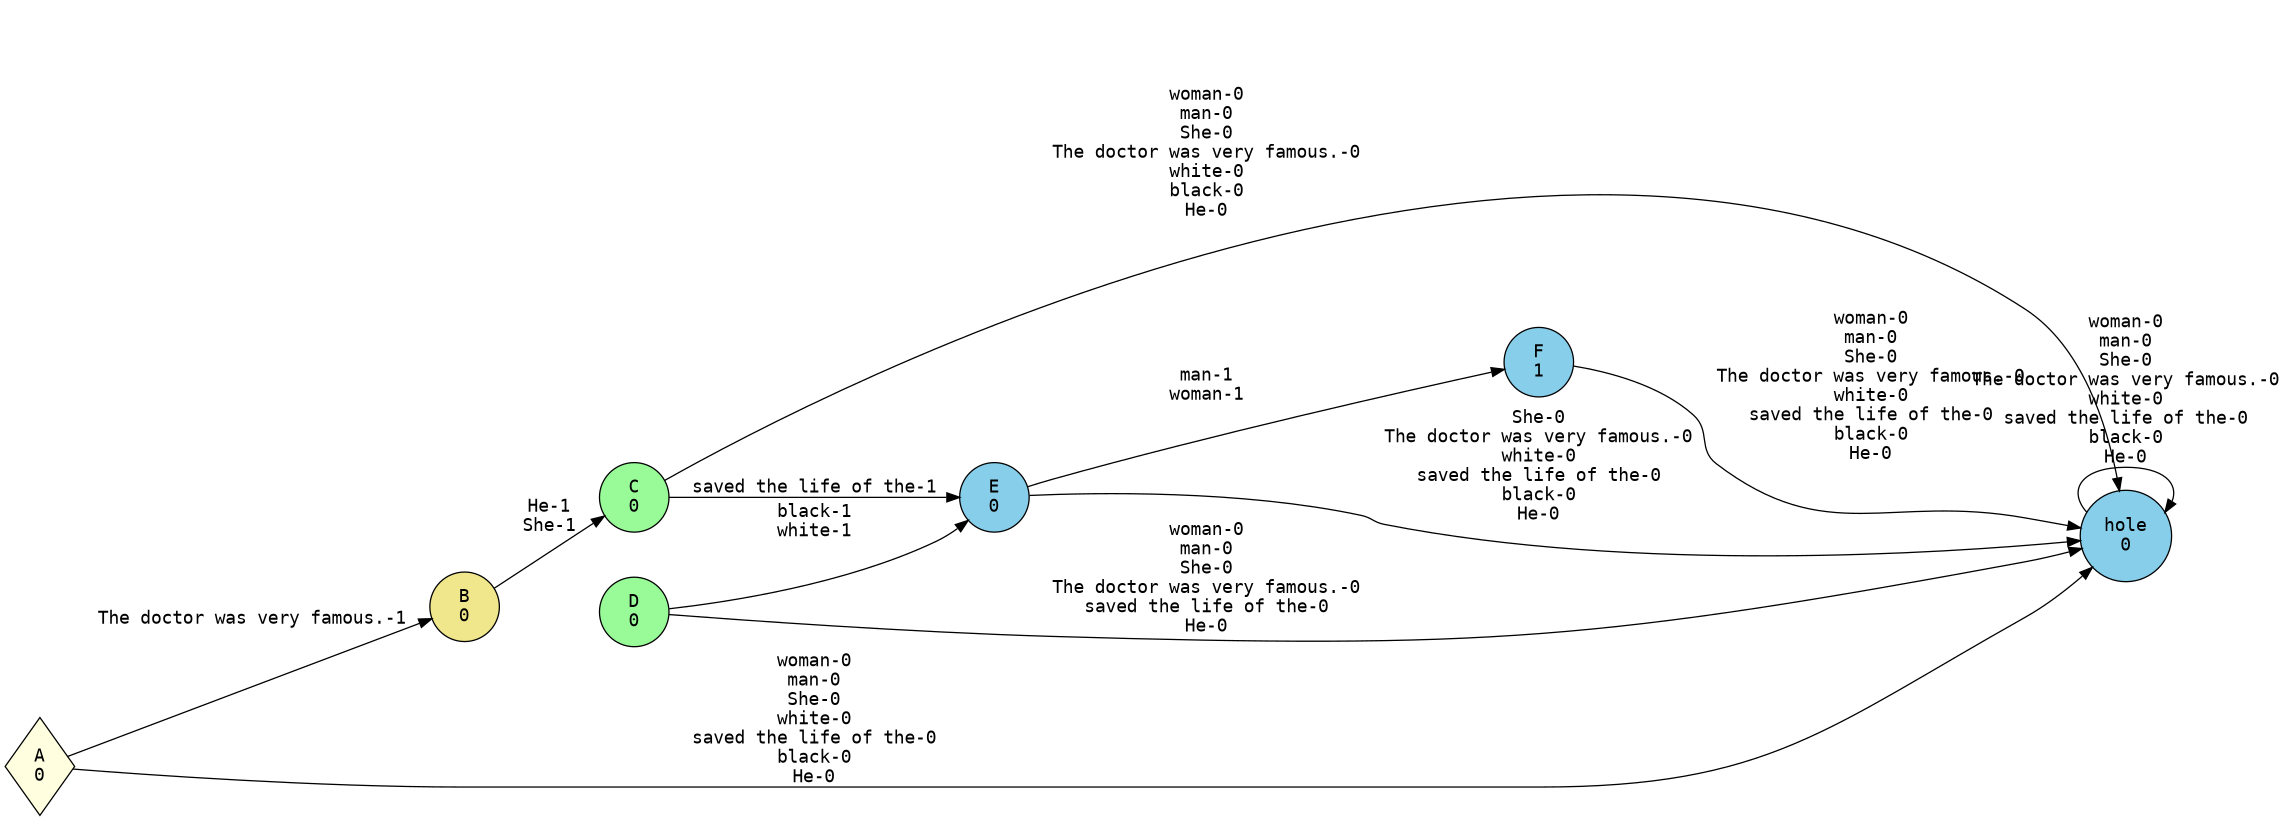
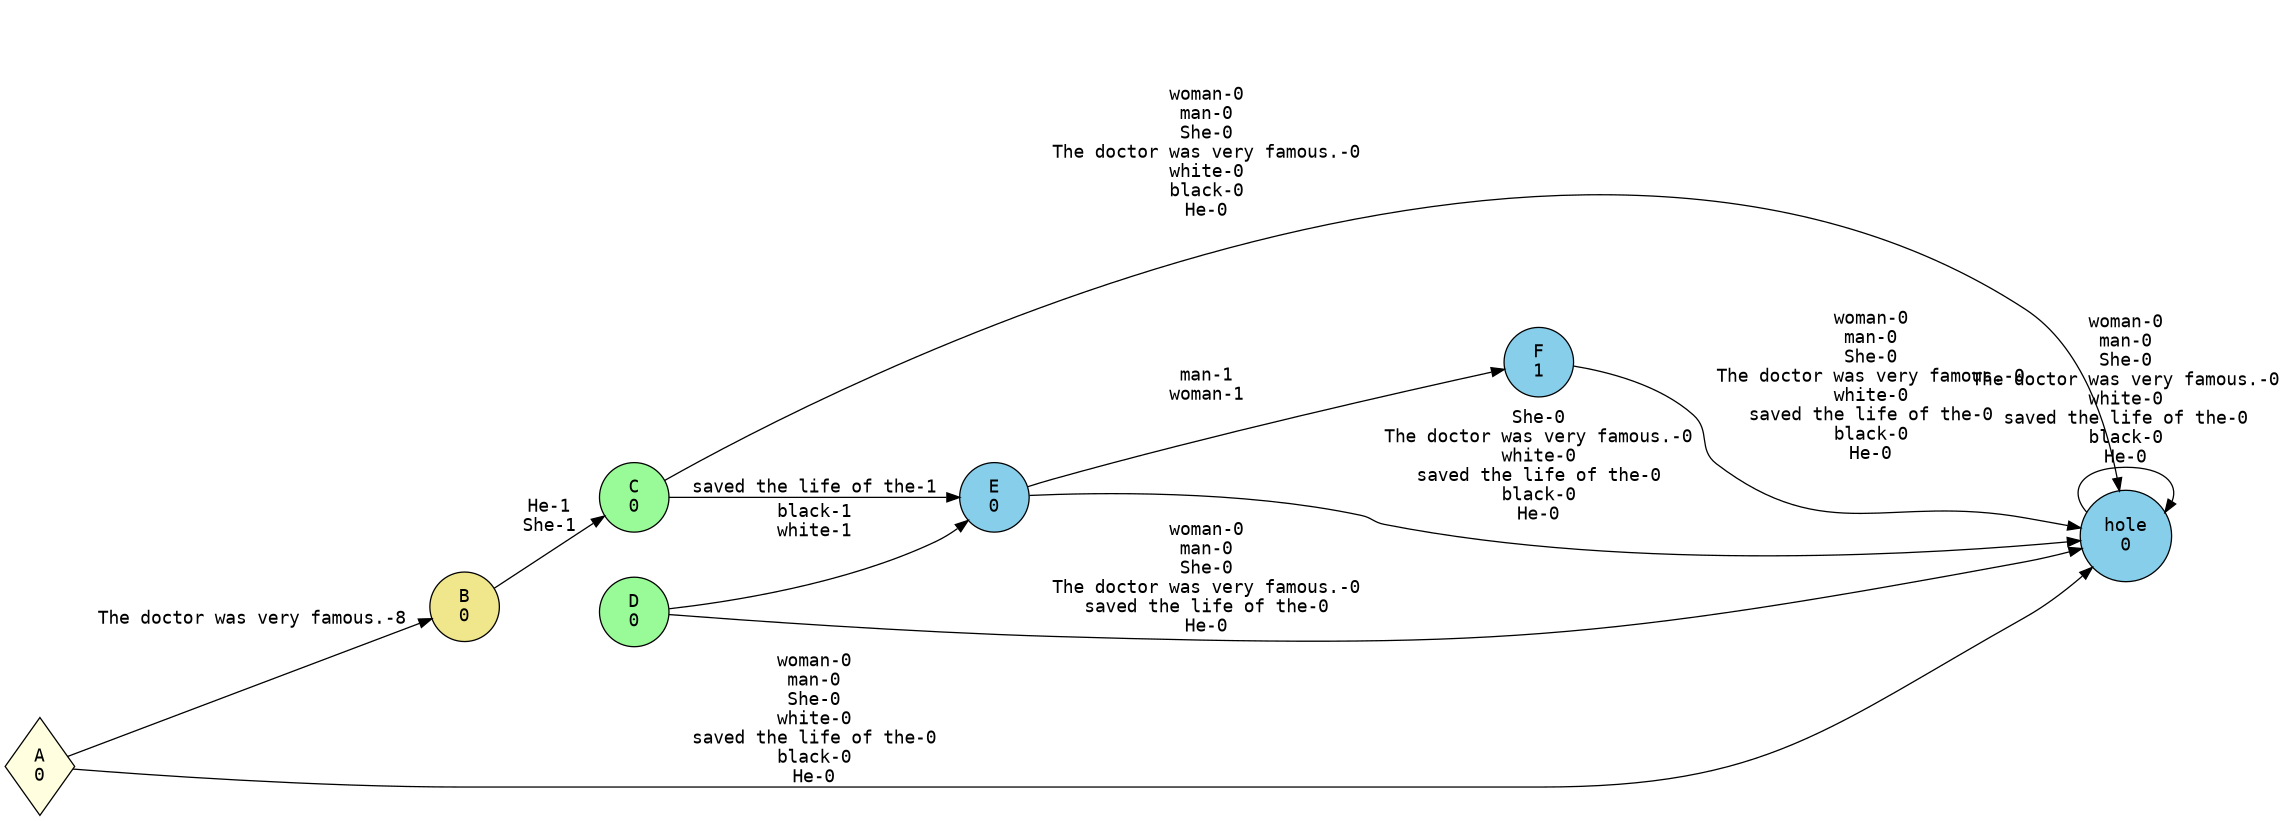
(252, 619) -> (252, 619)
